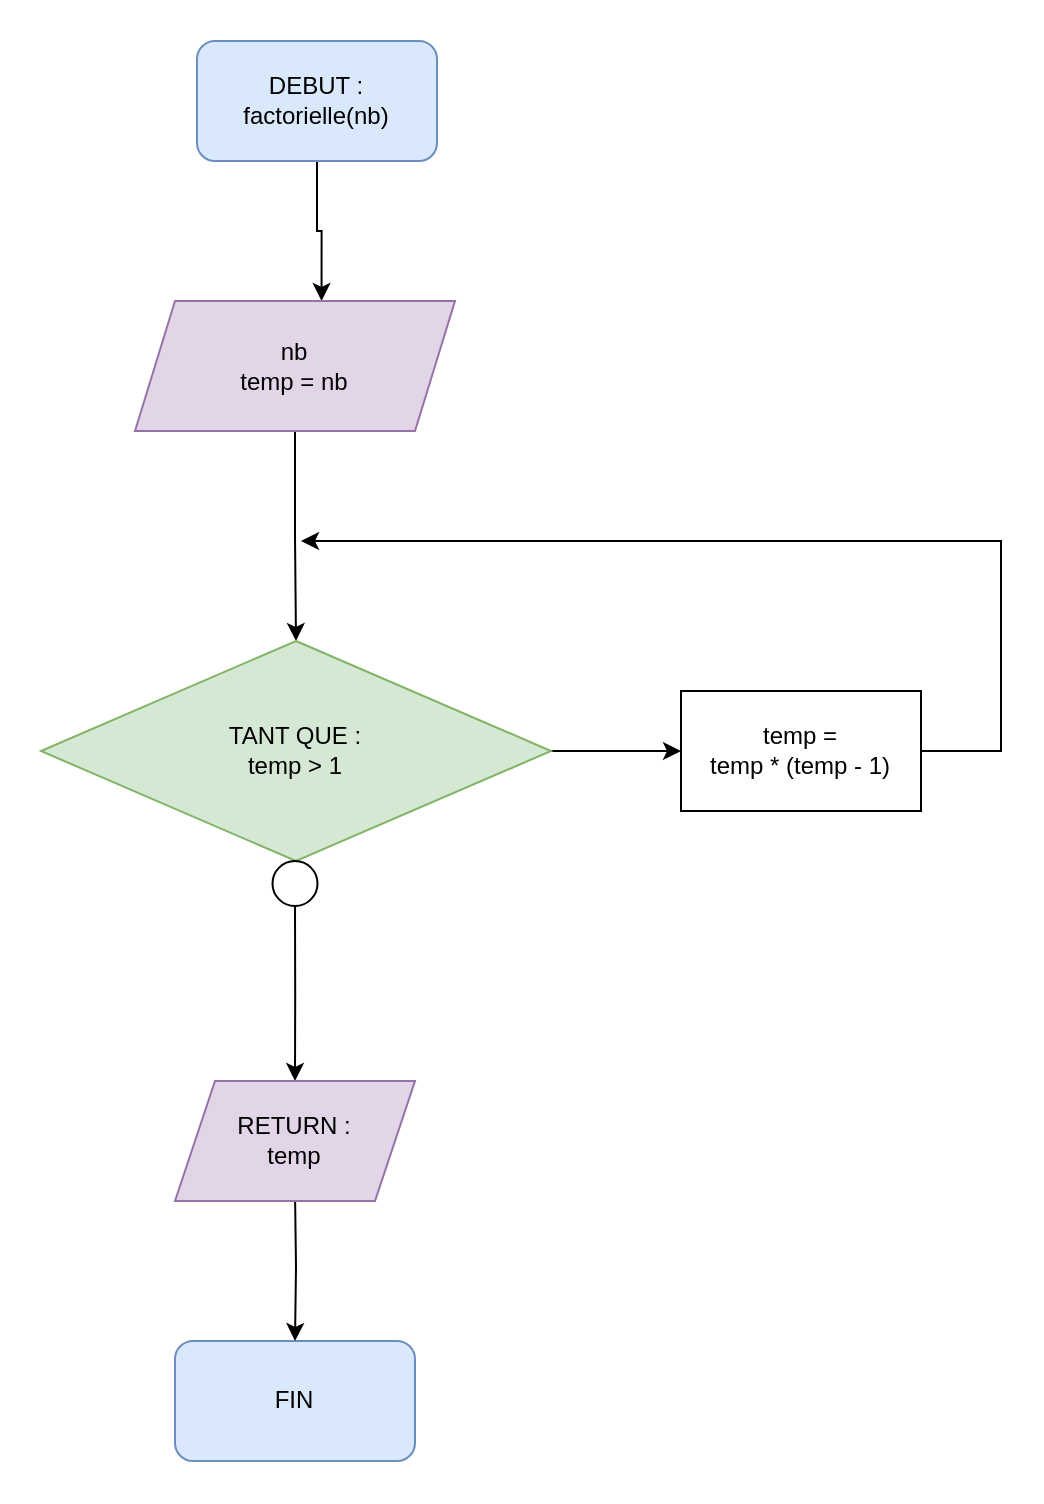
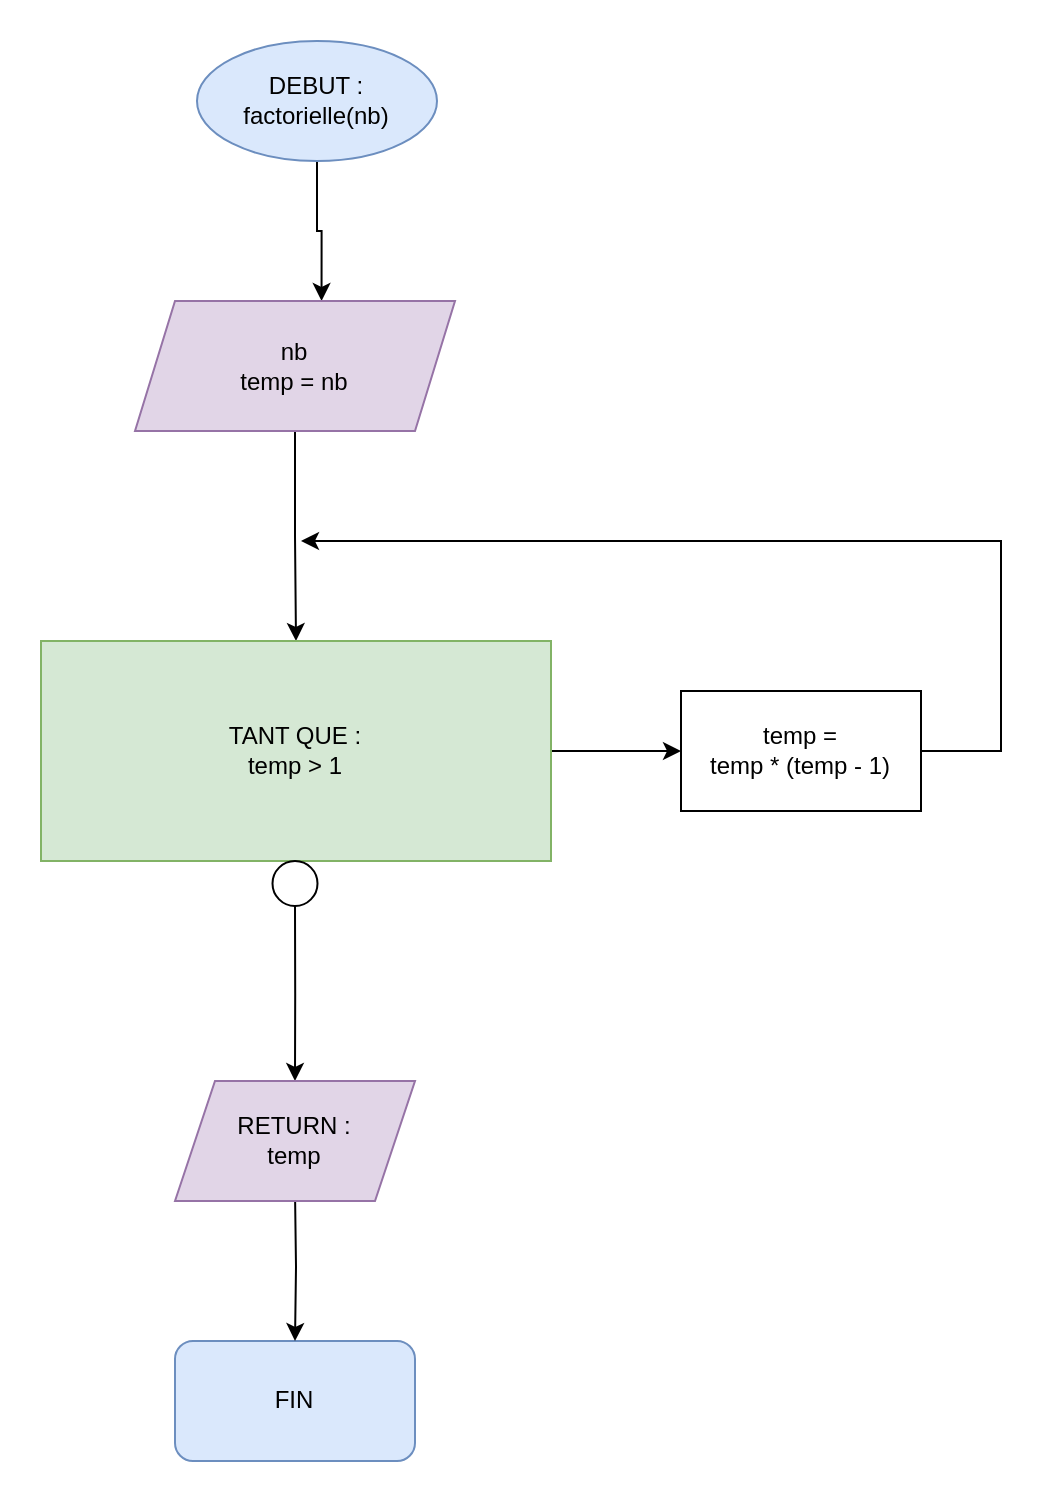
(317, 101) -> (317, 101)
(296, 751) -> (296, 751)
